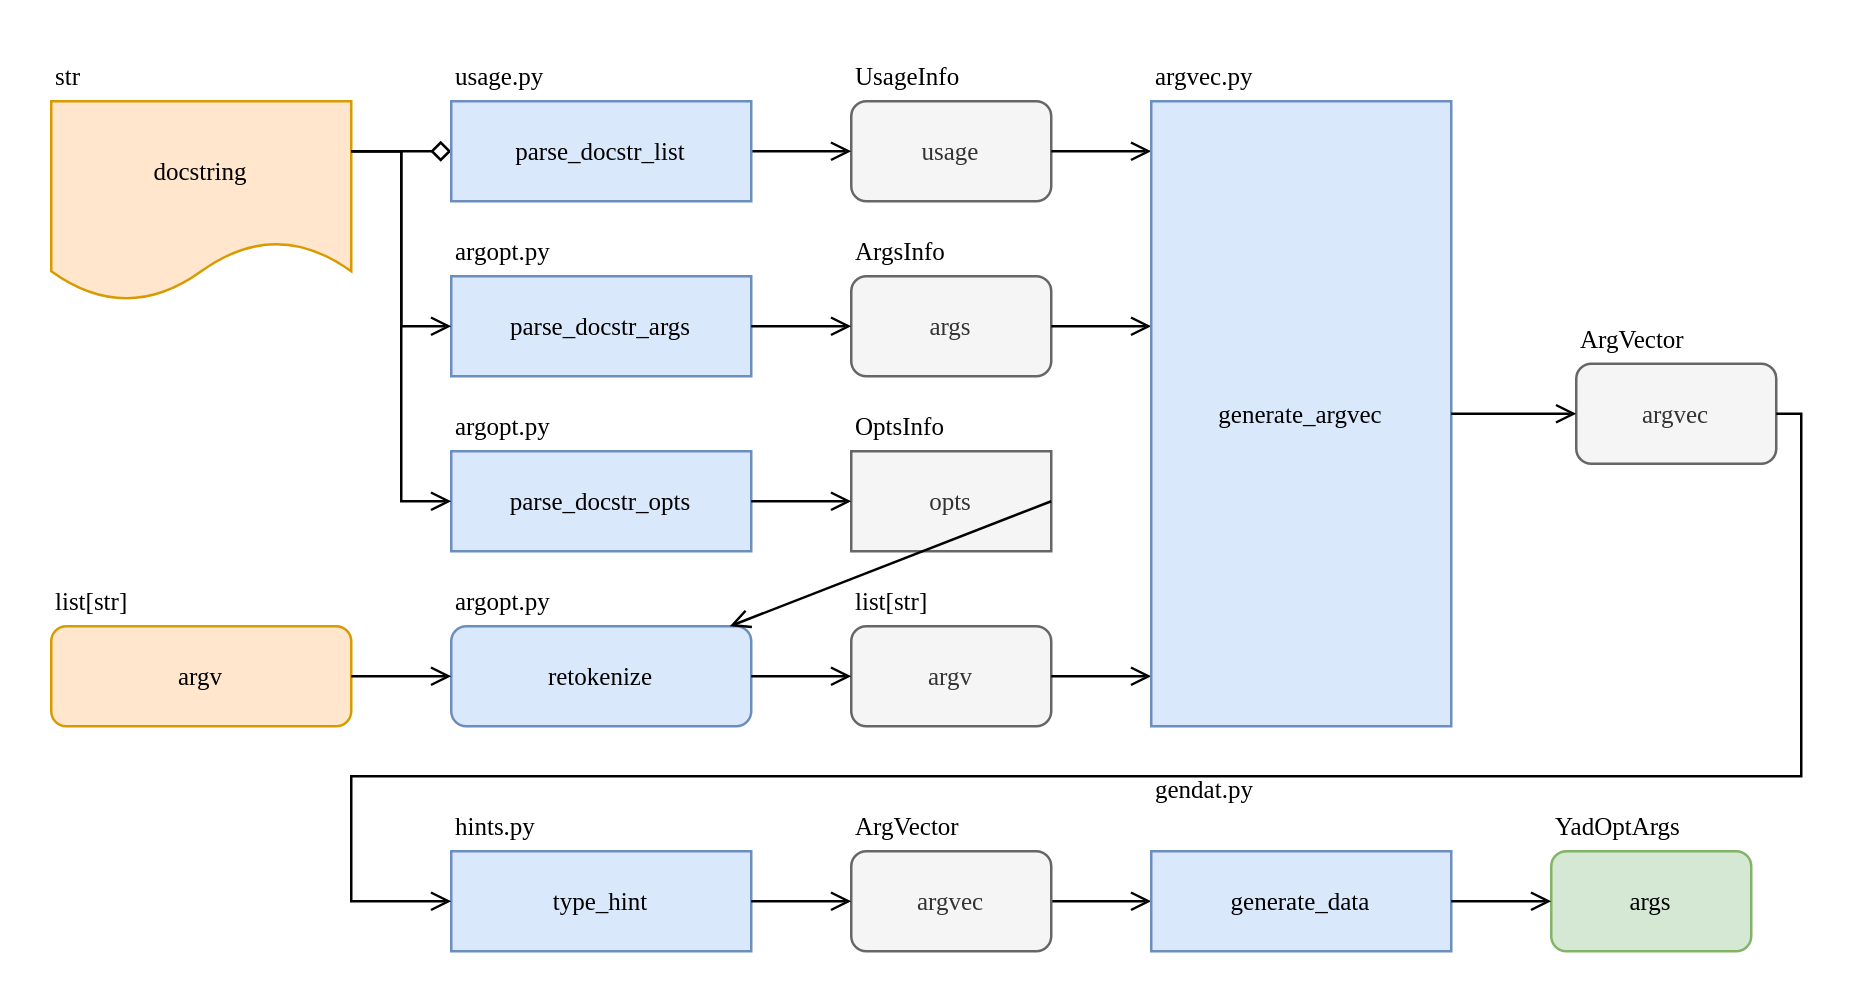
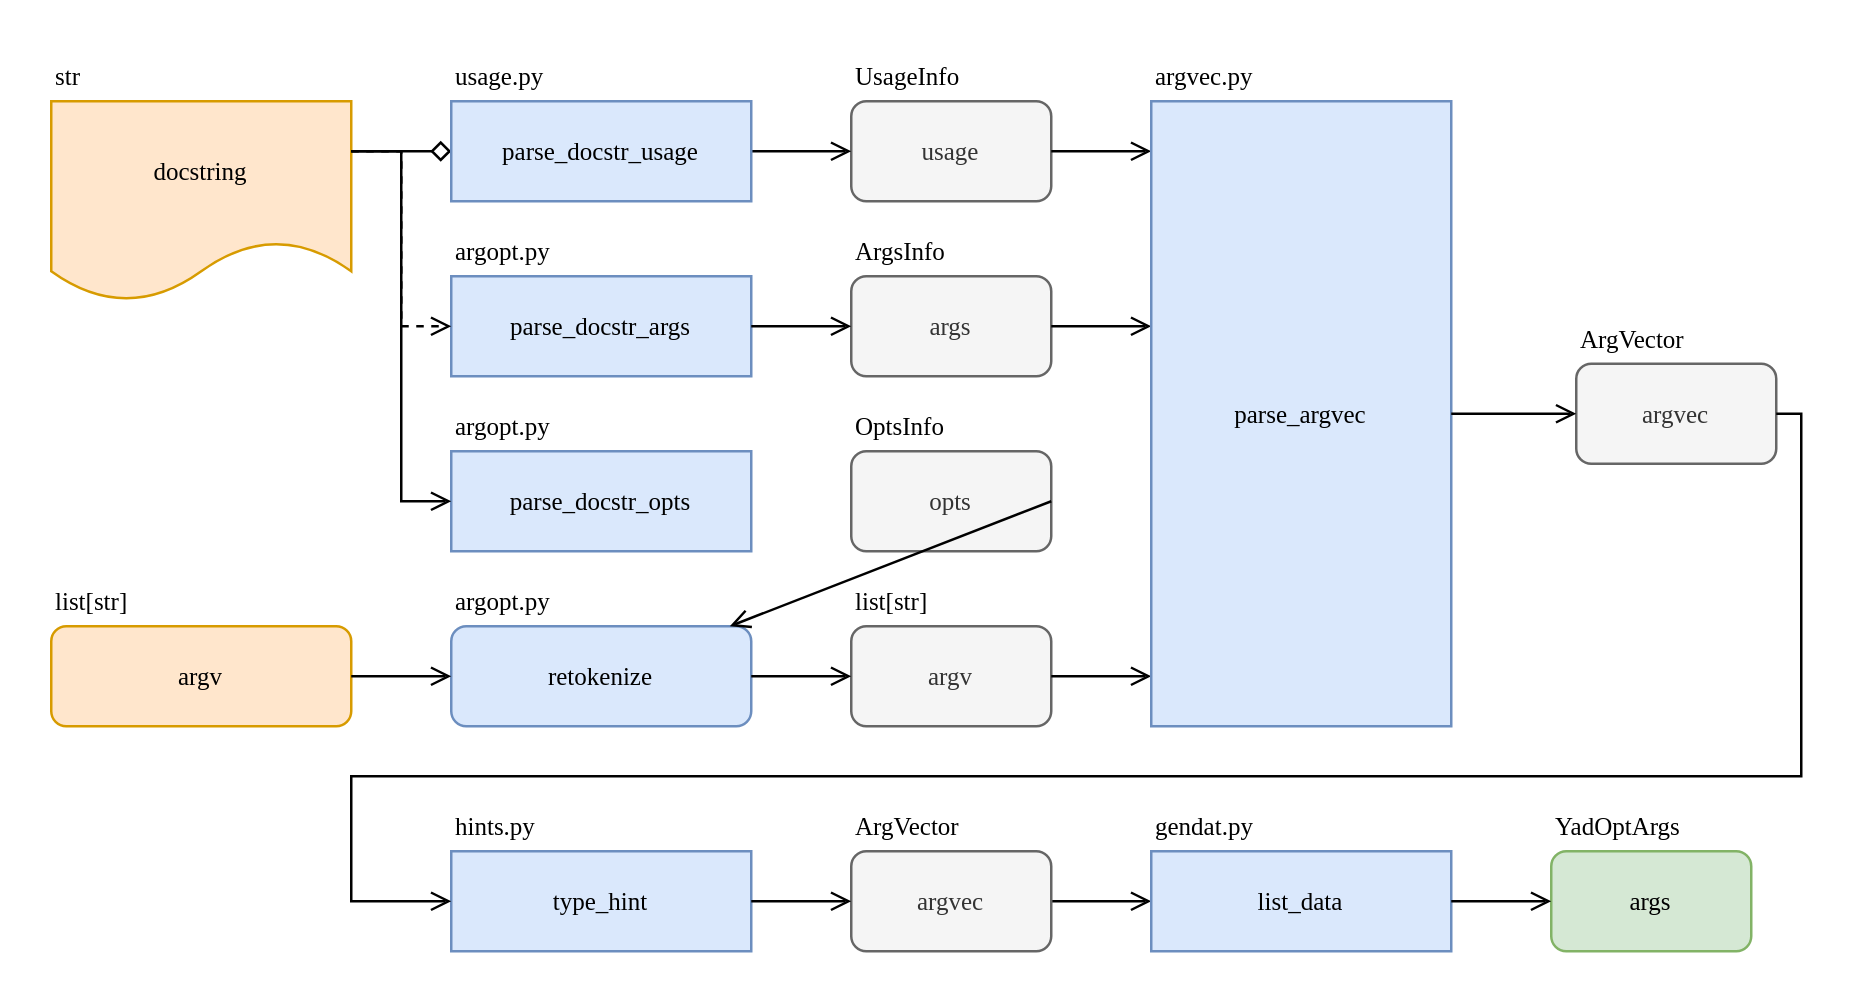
(601, 151) -> (601, 151)
(426, 326) -> (426, 326)
(1301, 414) -> (1301, 414)
(798, 501) -> none
(951, 501) -> (951, 501)
(1226, 789) -> (1226, 826)
(1301, 901) -> (1301, 901)
